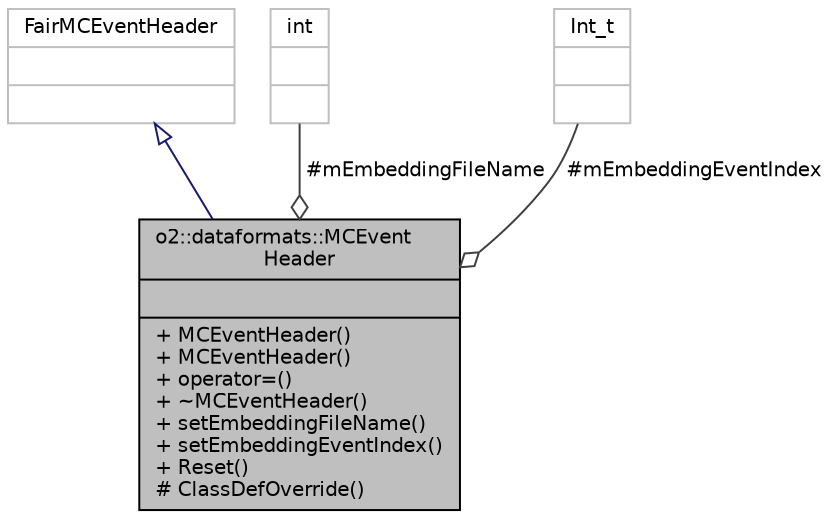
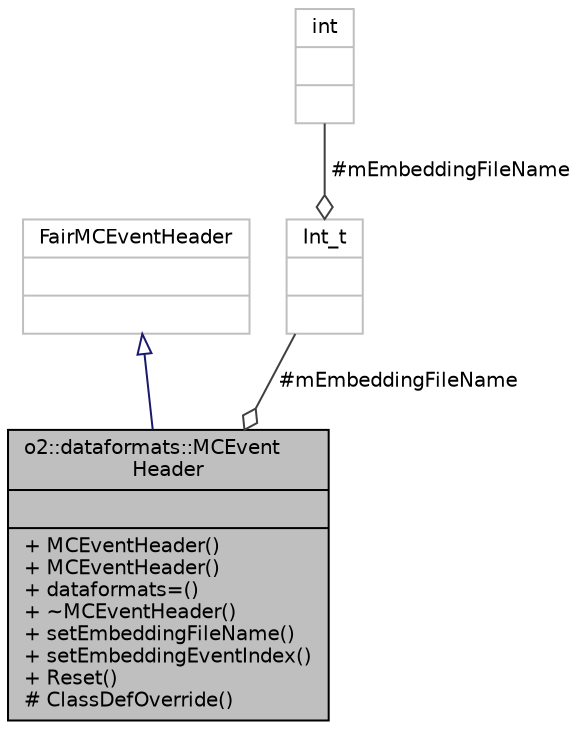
(300, 159) -> (325, 159)
(691, 171) -> (396, 382)
(224, 380) -> (112, 590)
